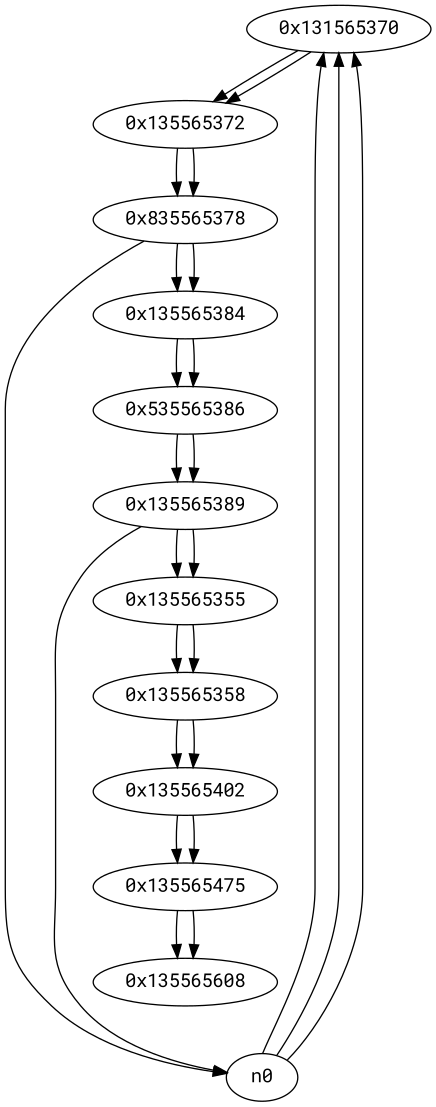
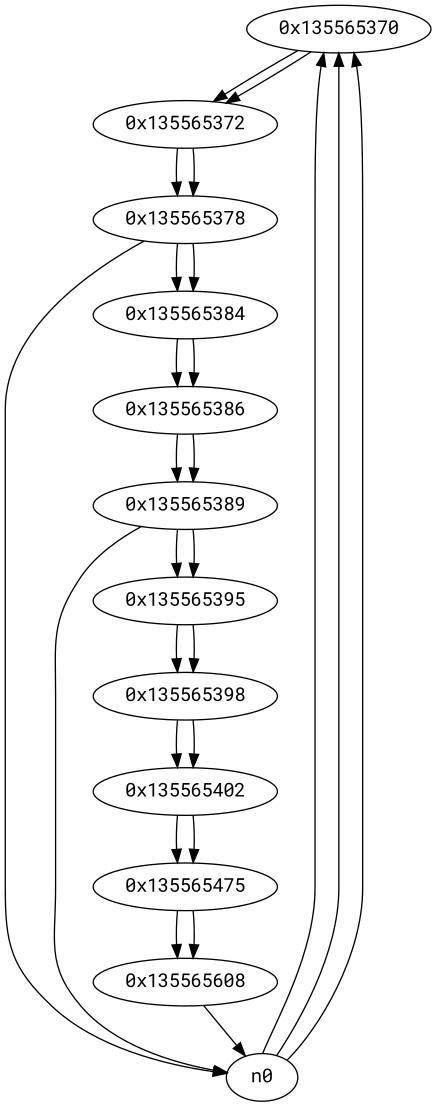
(339, 29) -> (339, 29)
(185, 220) -> (185, 220)
(185, 410) -> (185, 410)
(185, 601) -> (185, 601)
(185, 696) -> (185, 696)
none -> (220, 1026)
